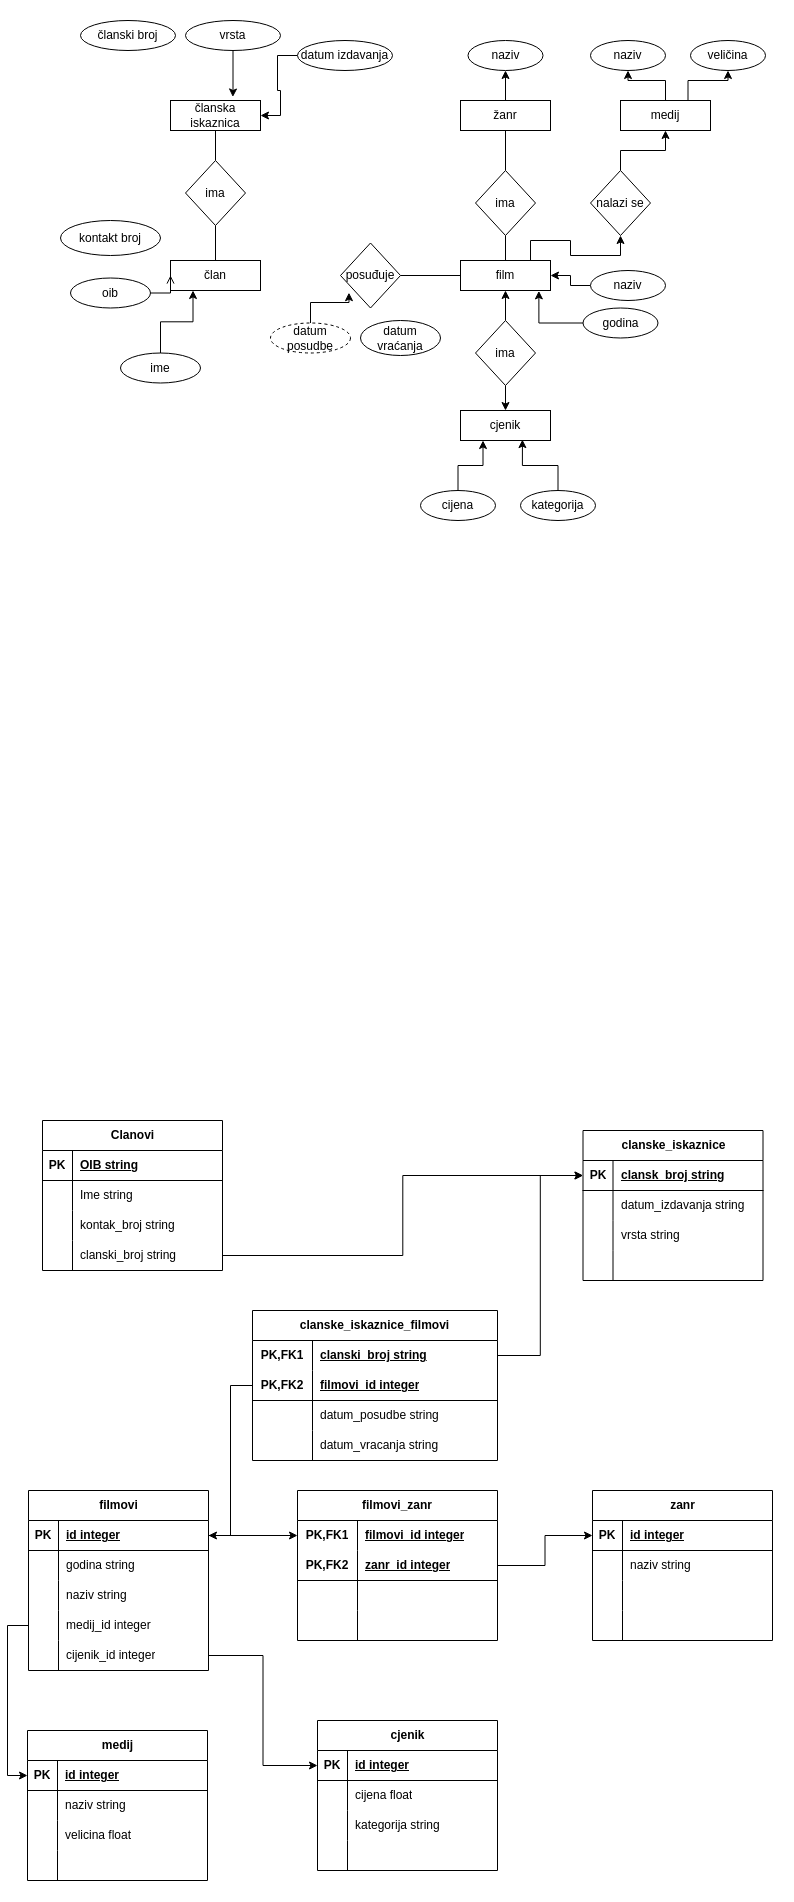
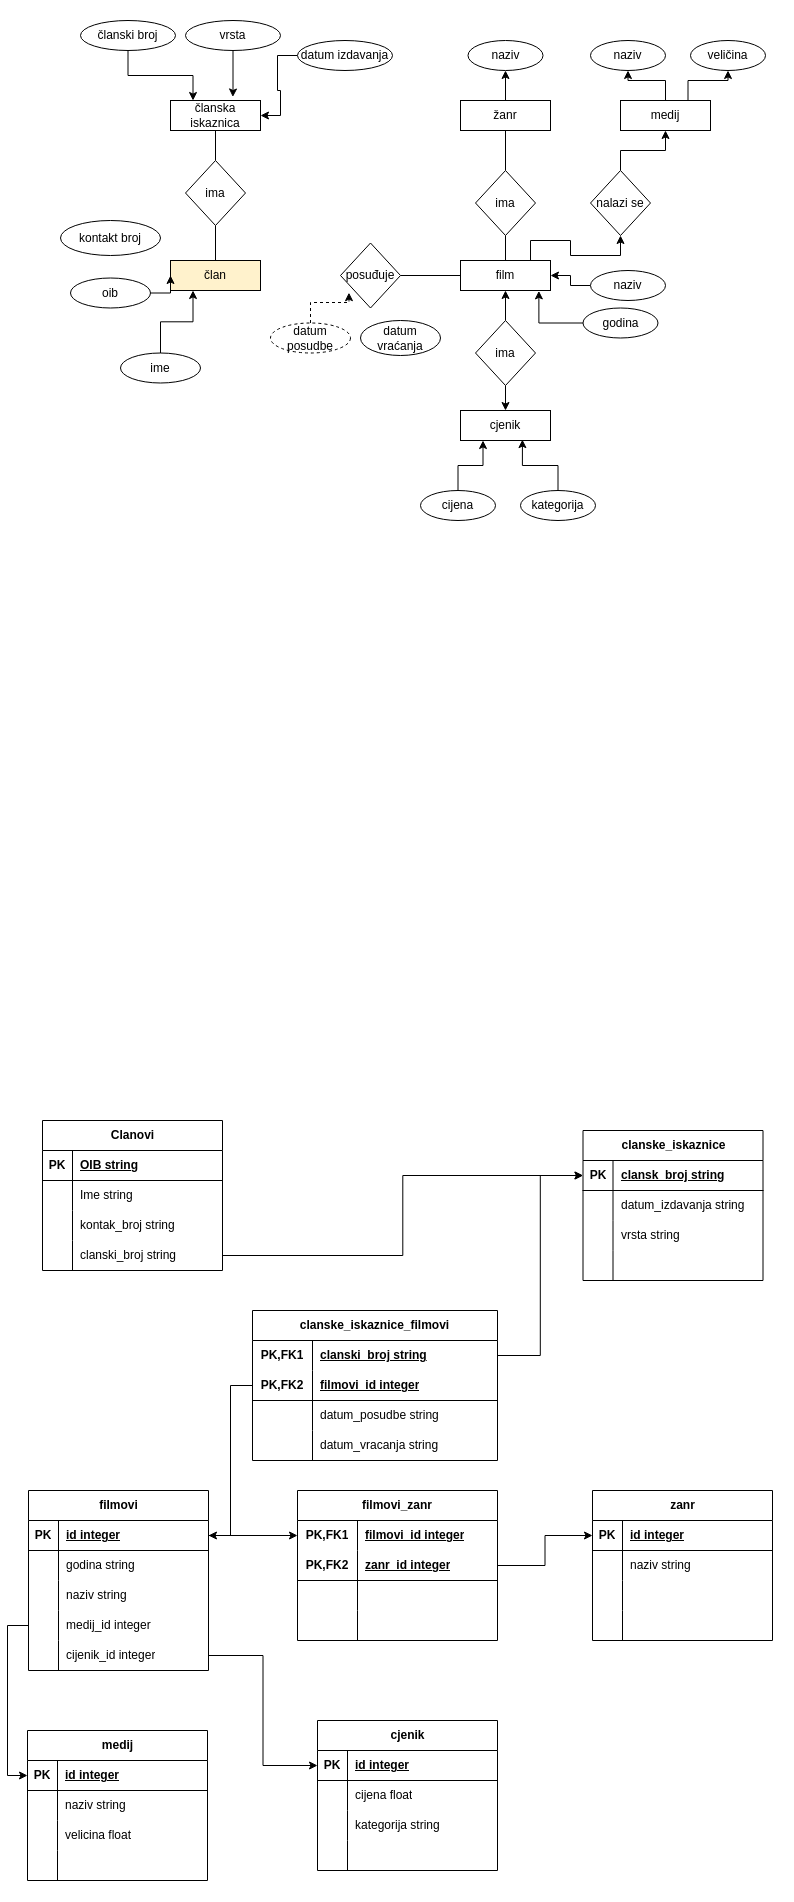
none -> (157, 76)
(216, 276) -> (216, 276)
(171, 281) -> (171, 283)
(322, 303) -> (322, 303)
